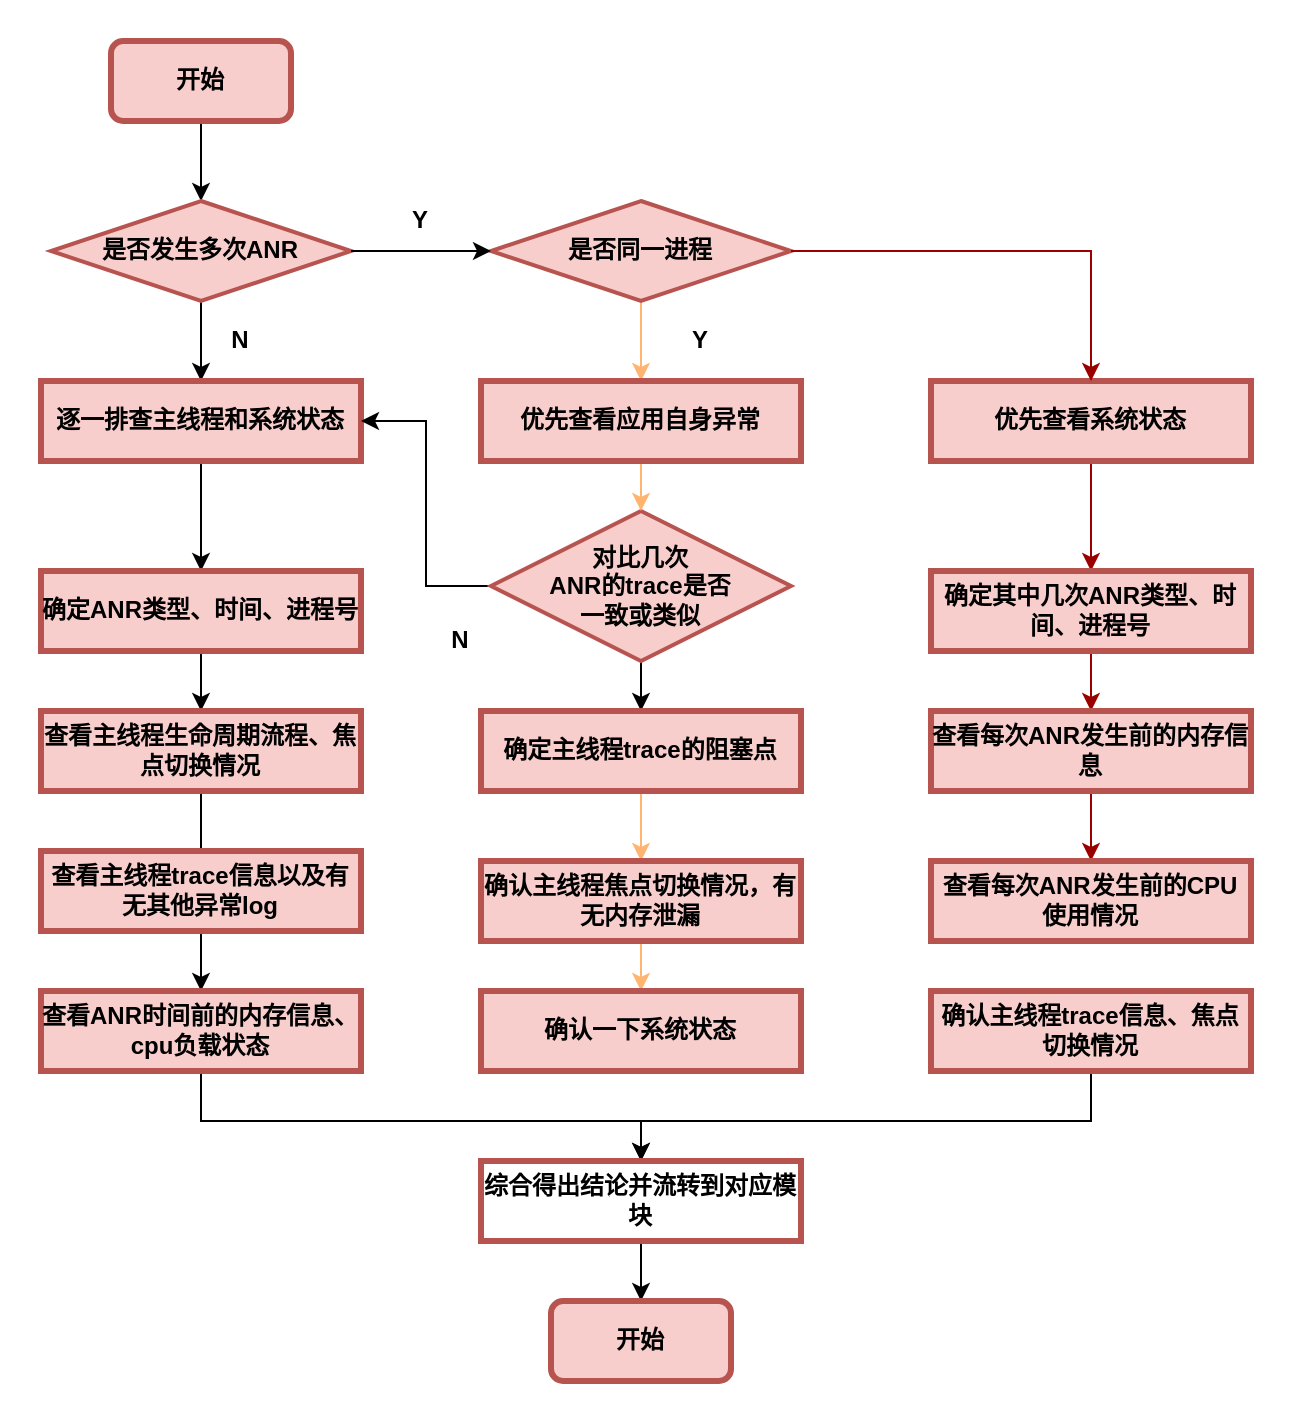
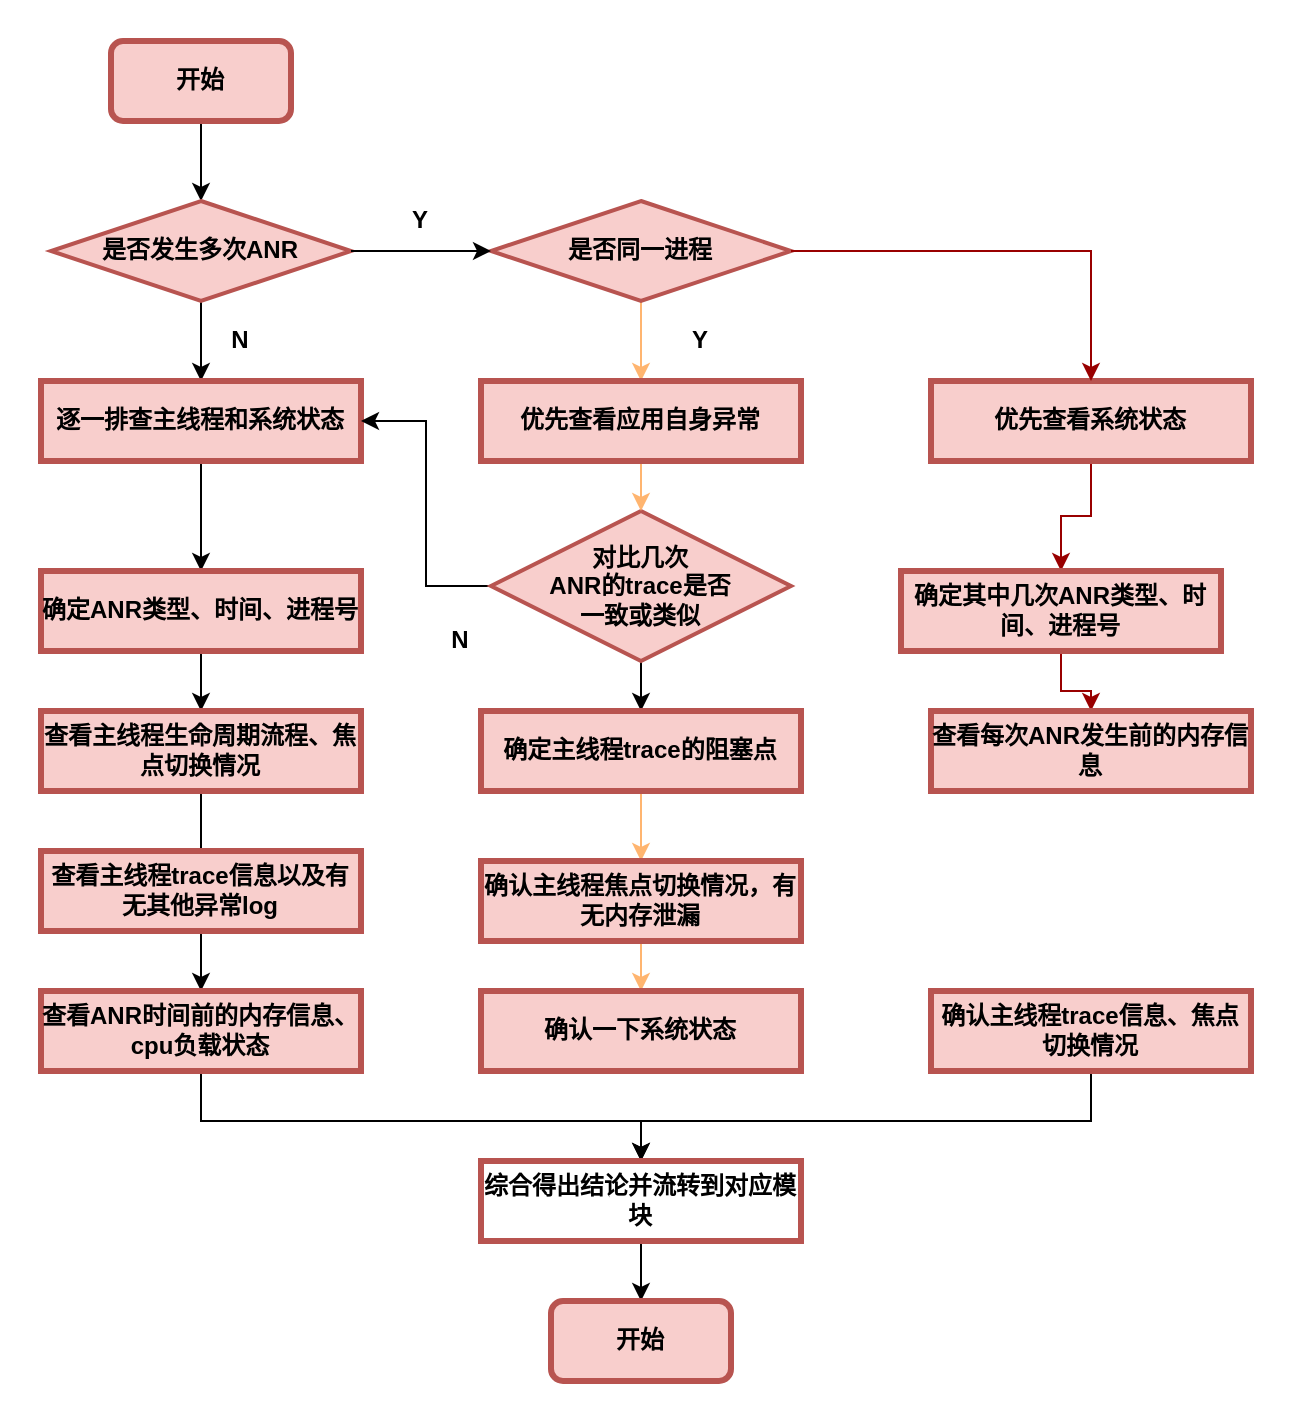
(1091, 611) -> (1061, 611)
(1091, 830) -> none
(1091, 901) -> none
